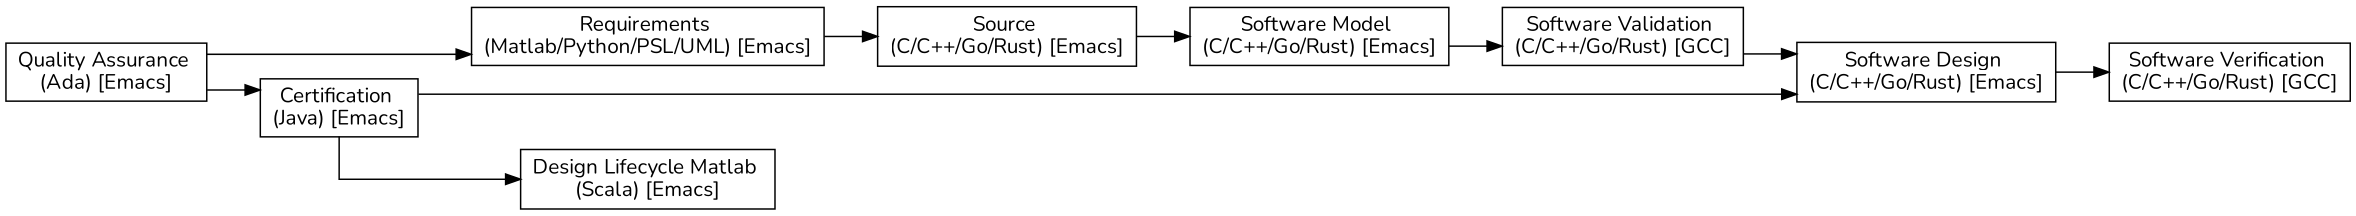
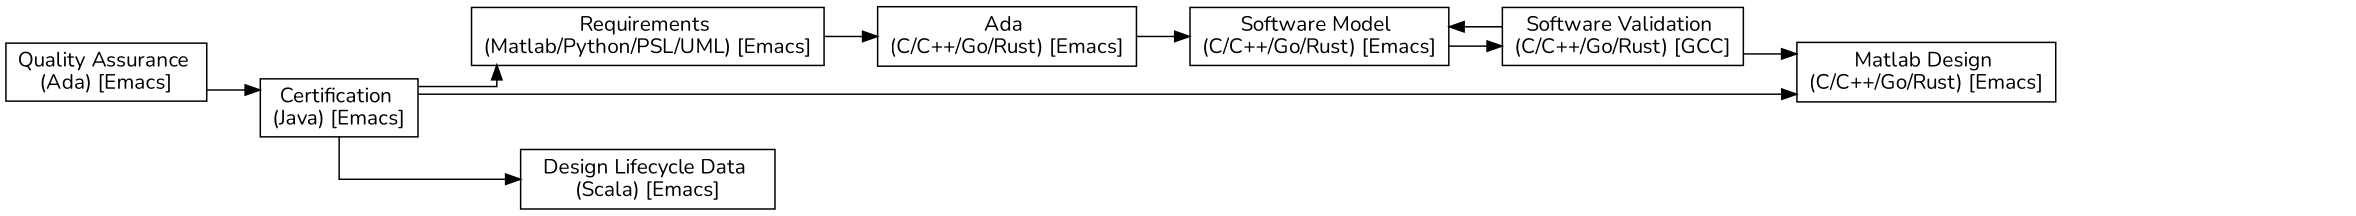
none -> (1483, 27)
(1007, 36) -> (1007, 36)
(332, 54) -> (461, 87)
(1926, 72) -> (1926, 72)
(2230, 72) -> none
(648, 179) -> (648, 179)
